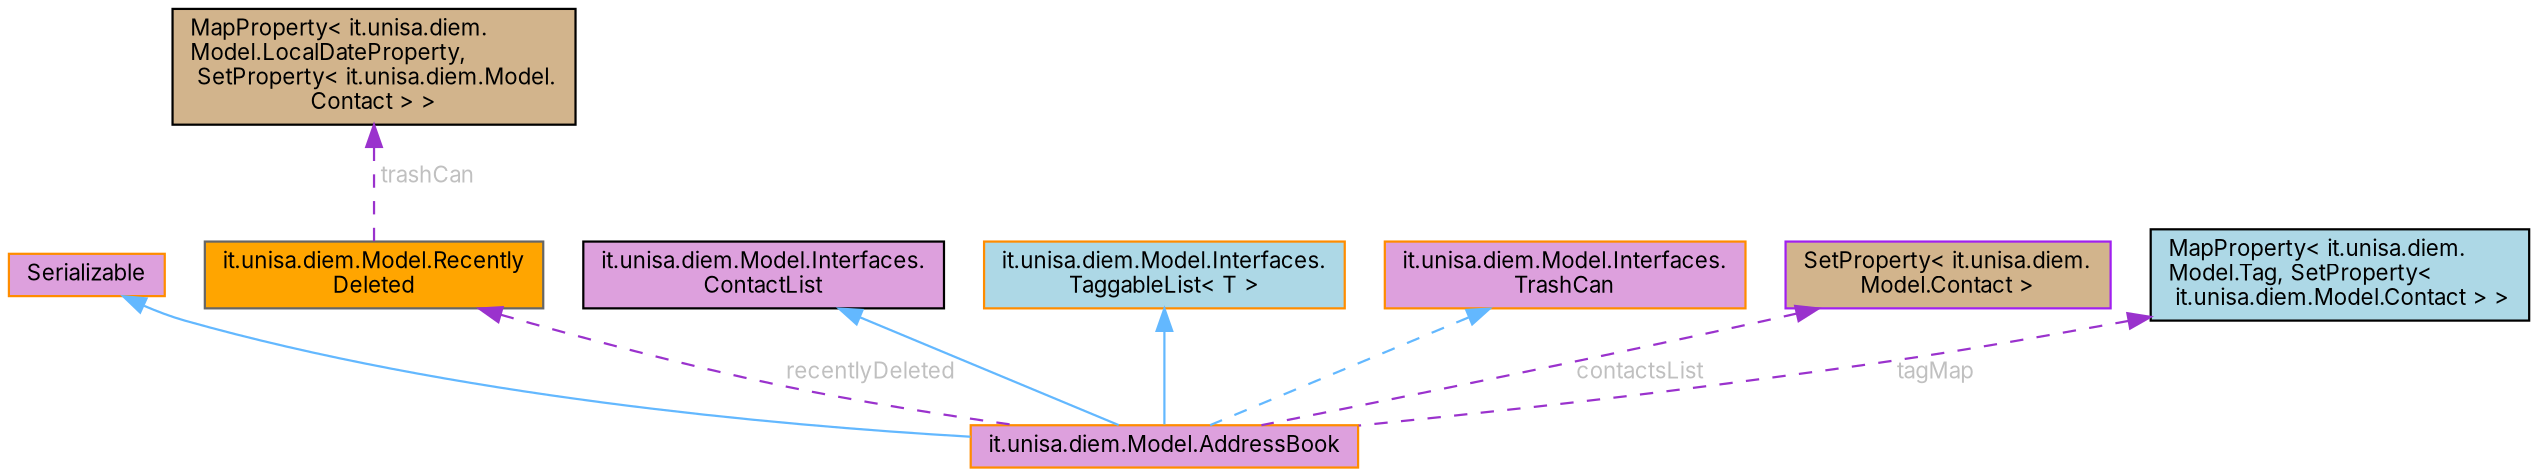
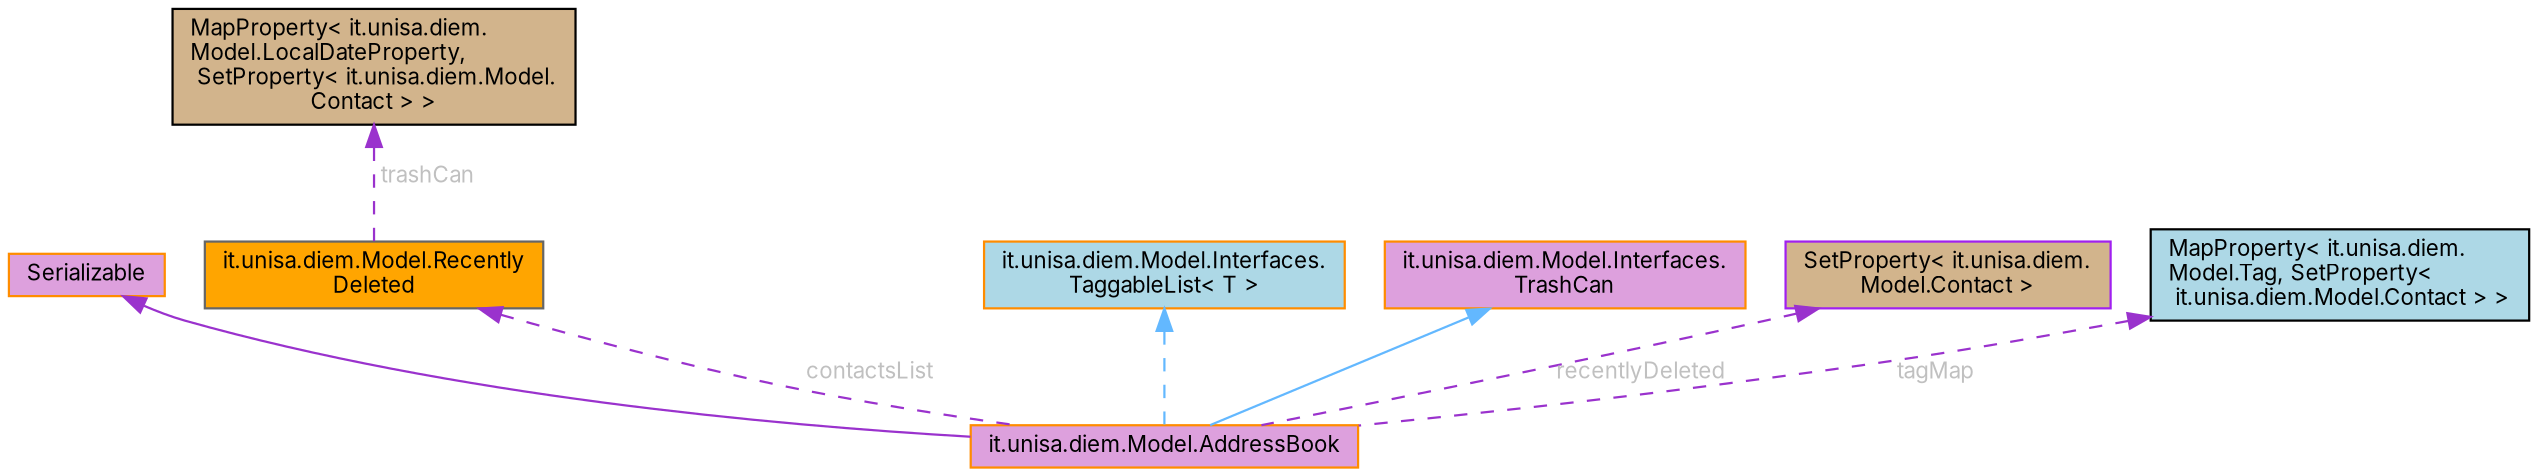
(764, 275) -> none
(1339, 371) -> (1339, 371)
(867, 373) -> (867, 373)
(1638, 373) -> (1638, 373)
(1164, 378) -> (1164, 378)
(553, 395) -> (553, 395)
